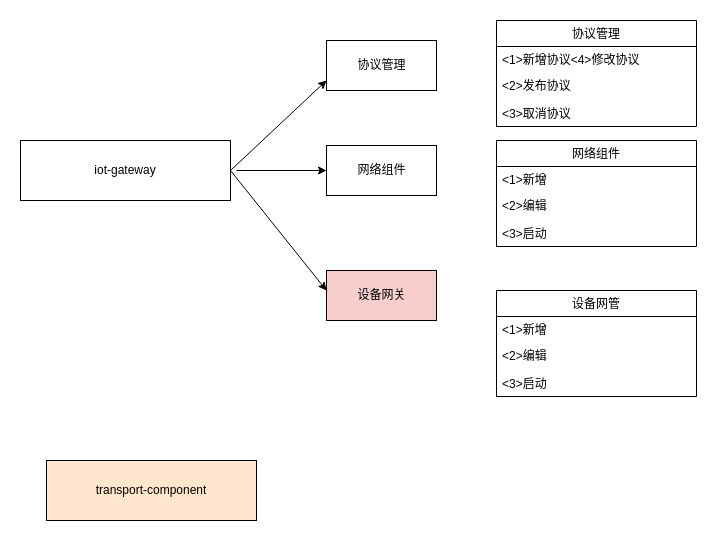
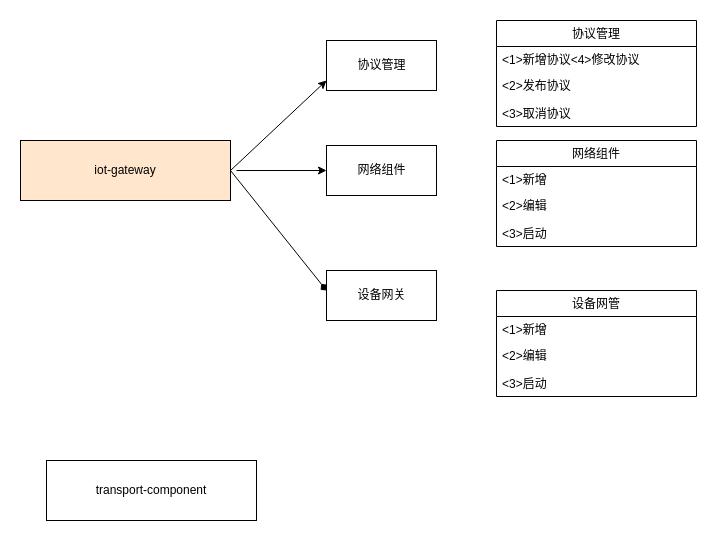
(126, 171) -> (126, 171)
(321, 284) -> (321, 284)
(382, 296) -> (382, 296)
(152, 491) -> (152, 491)
